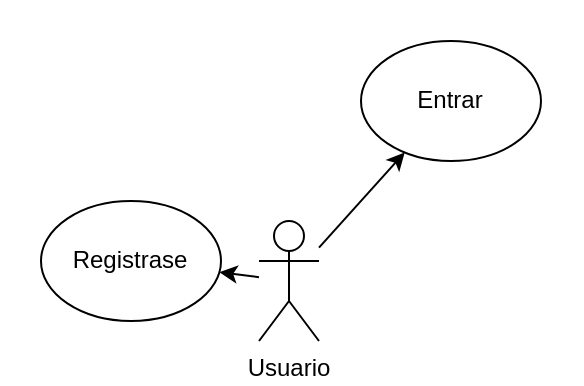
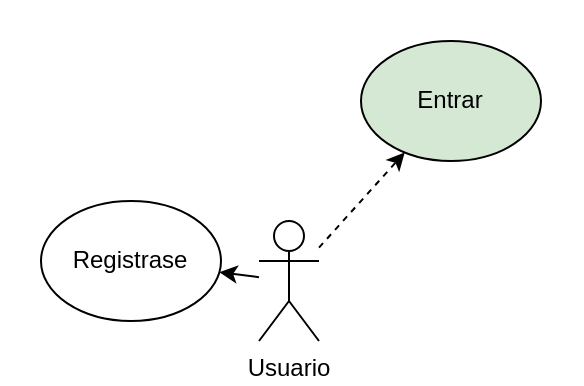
(451, 101) -> (451, 101)
(357, 206) -> (357, 206)
